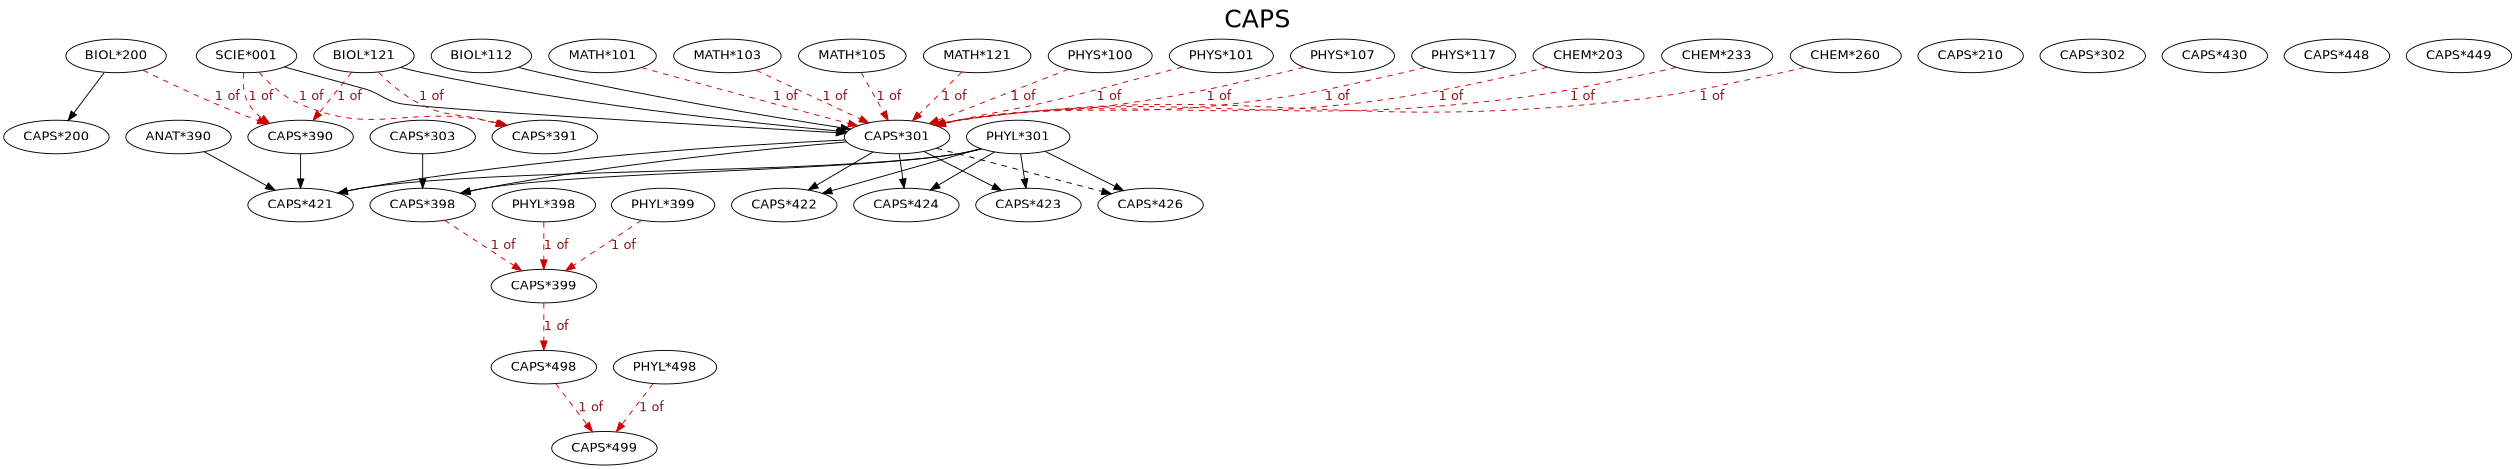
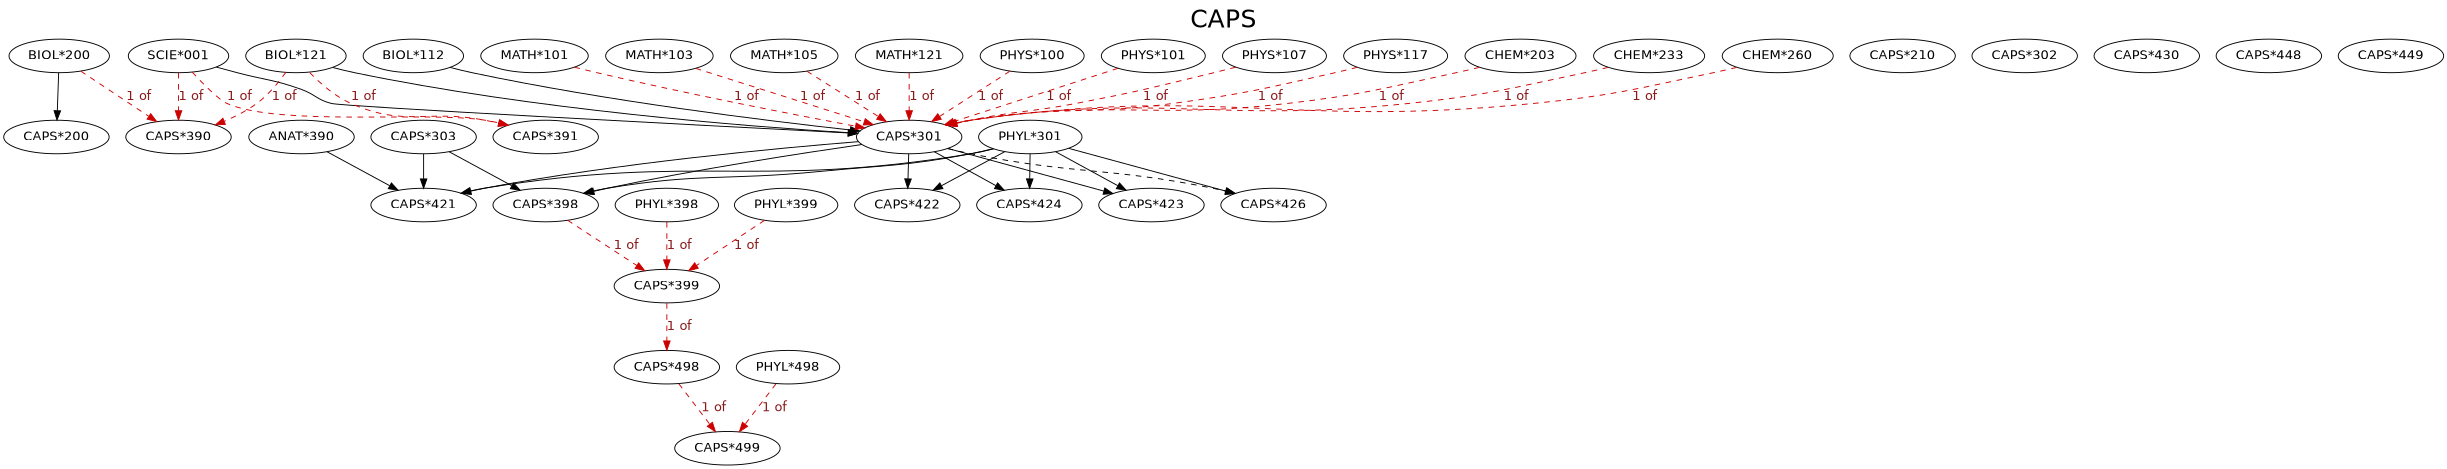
(301, 166) -> (424, 166)
